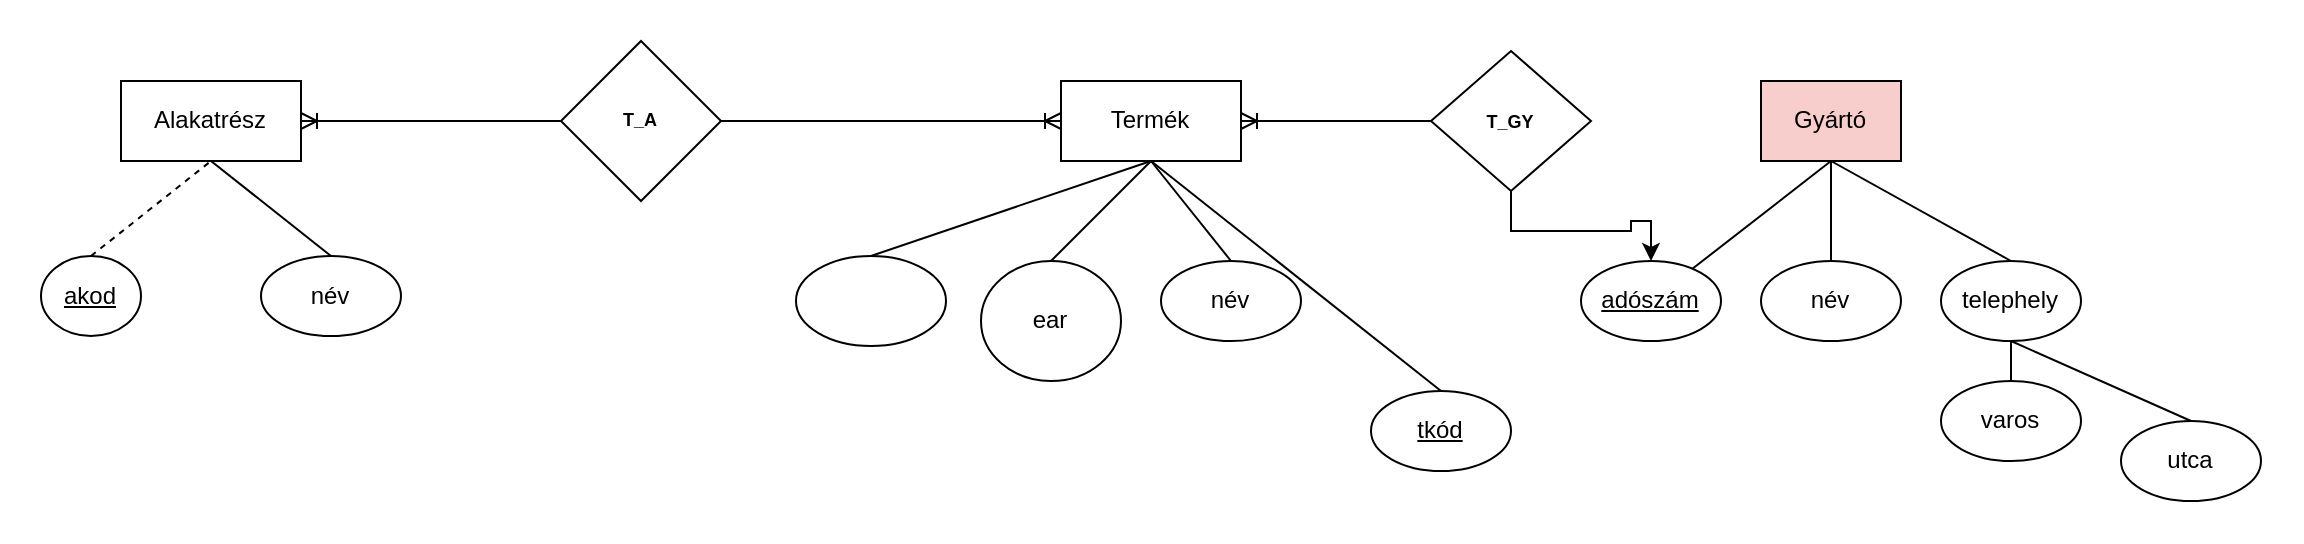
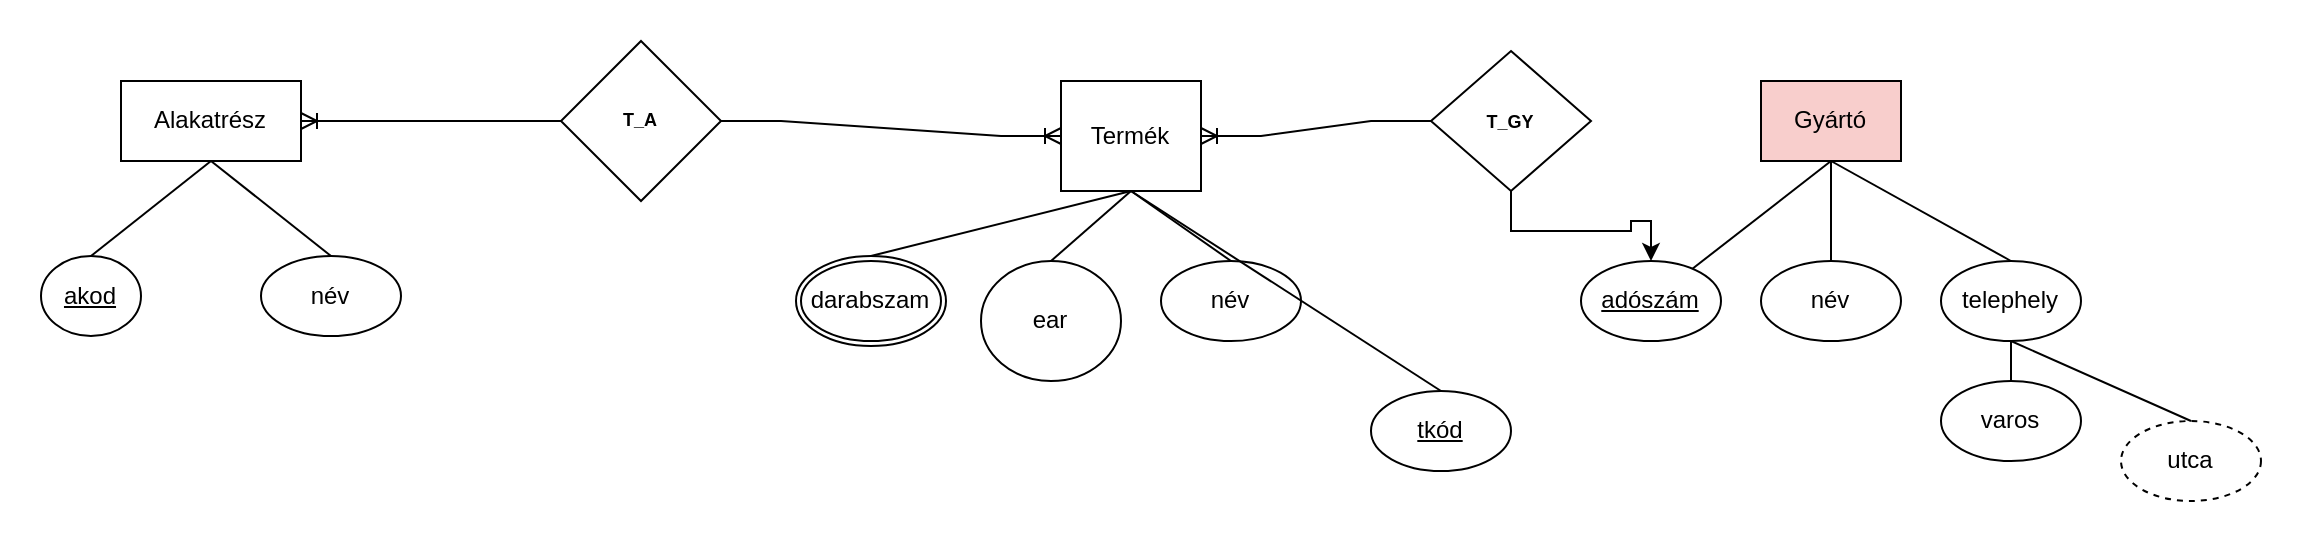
(1151, 121) -> (1131, 136)
(151, 208) -> (151, 208)
none -> (871, 301)
(2191, 461) -> (2191, 461)
